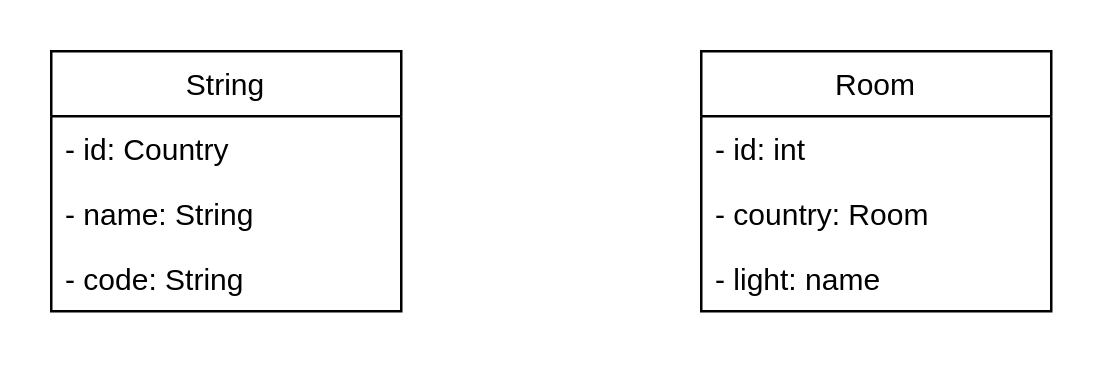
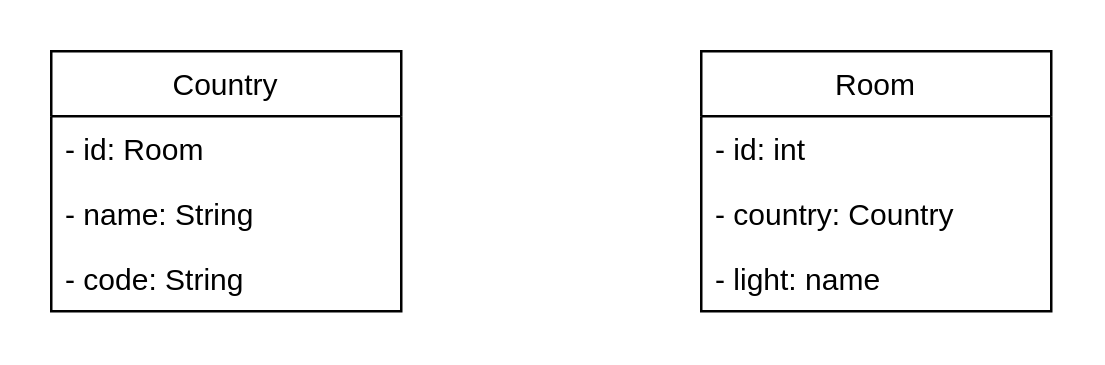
(225, 85) -> (225, 85)
(159, 150) -> (133, 150)
(829, 215) -> (855, 215)
